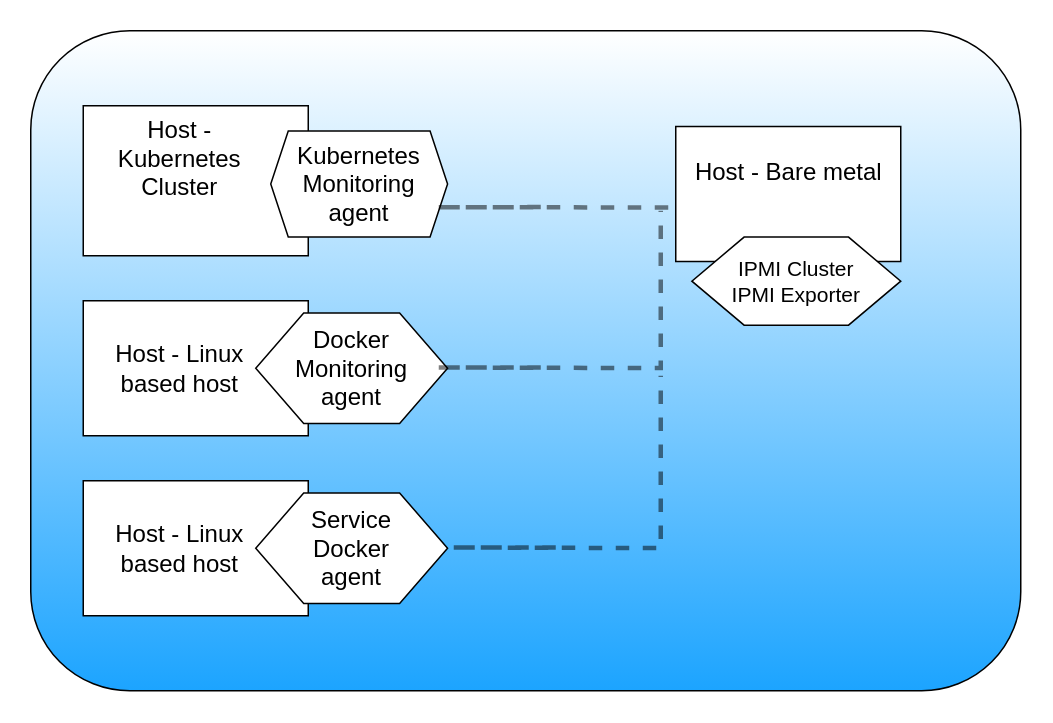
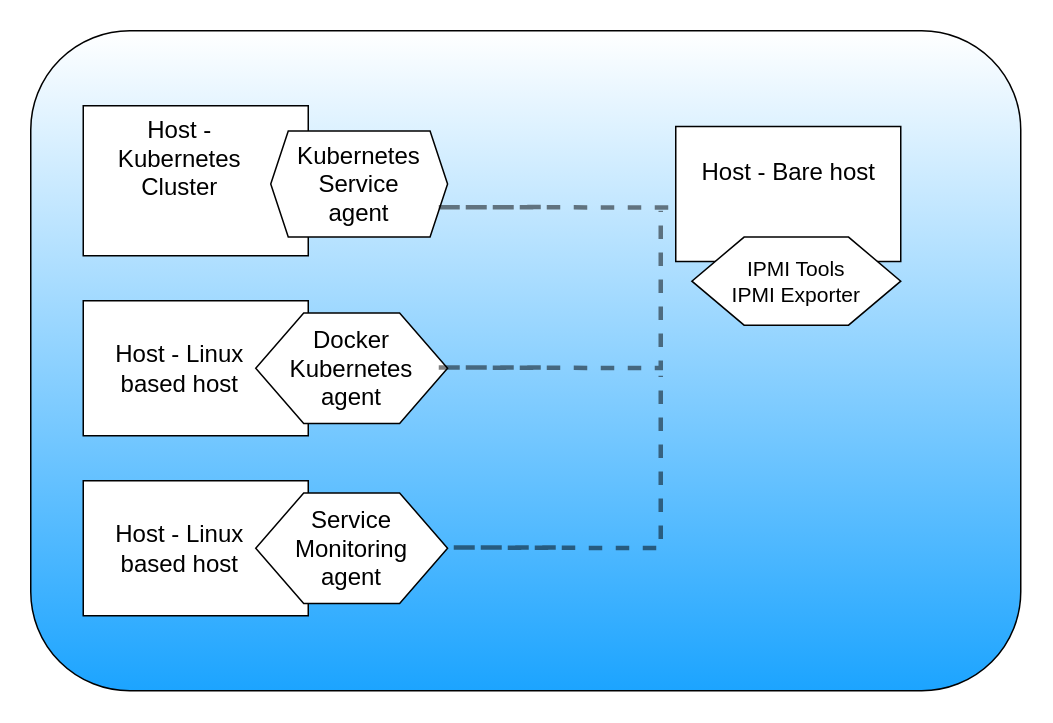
(789, 172) -> (789, 172)
(359, 184) -> (359, 184)
(797, 281) -> (797, 281)
(352, 368) -> (352, 368)
(352, 548) -> (352, 548)
